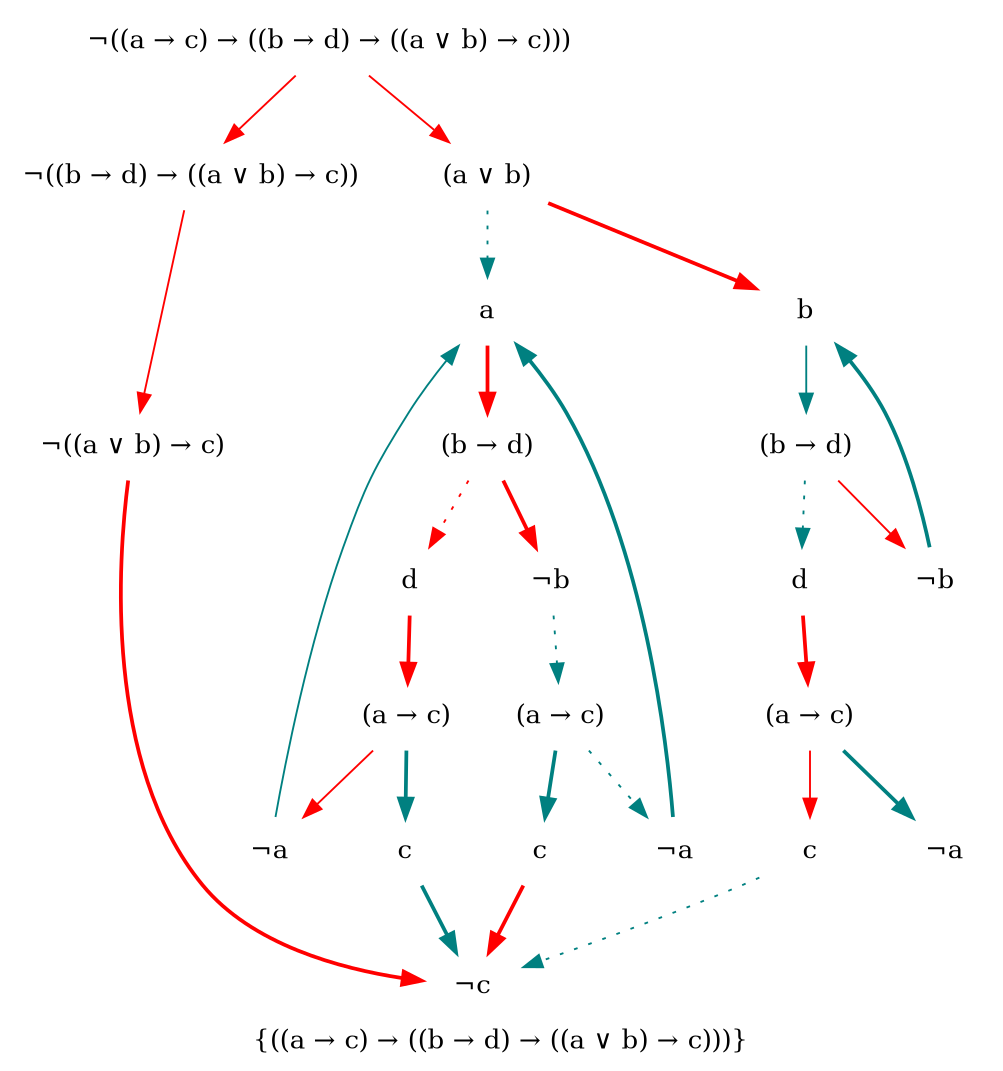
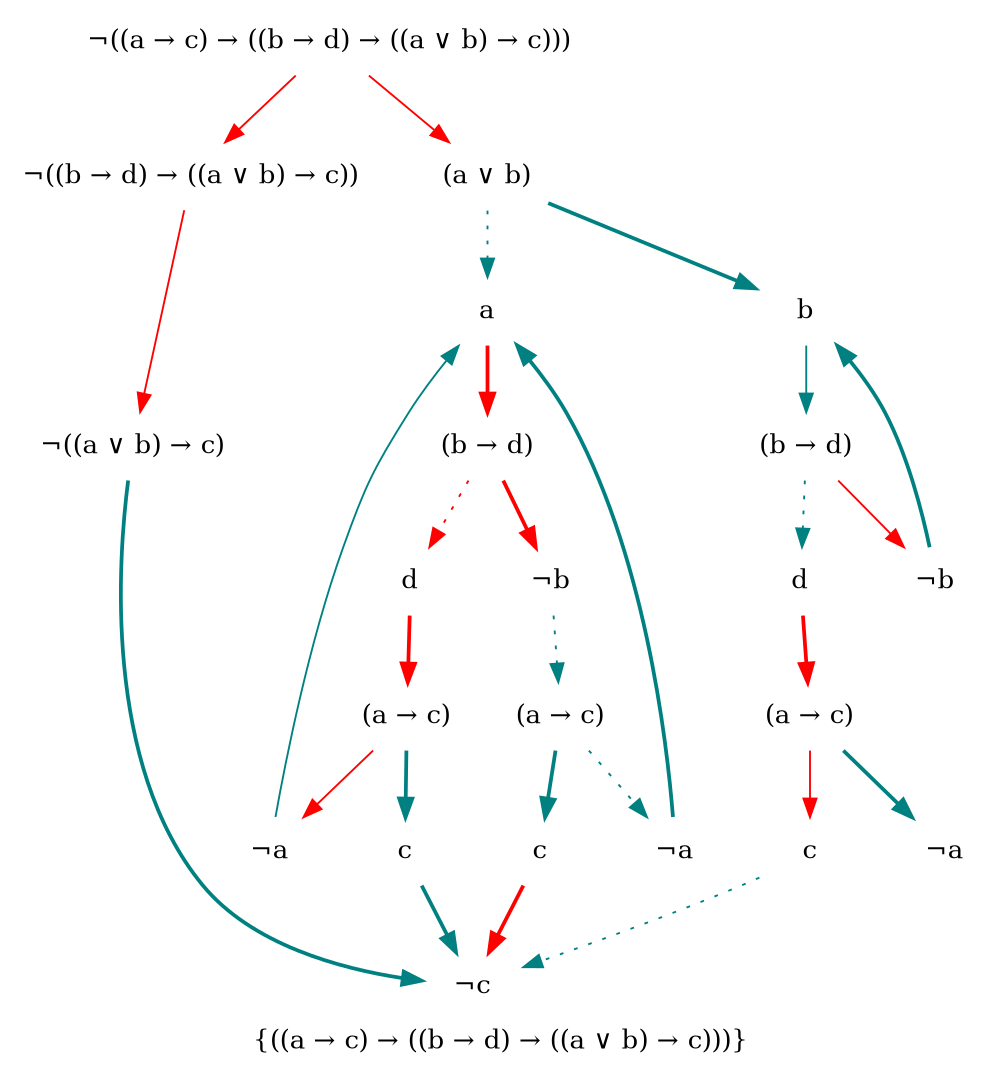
(643, 242) -> (643, 242)
(155, 799) -> (155, 799)
